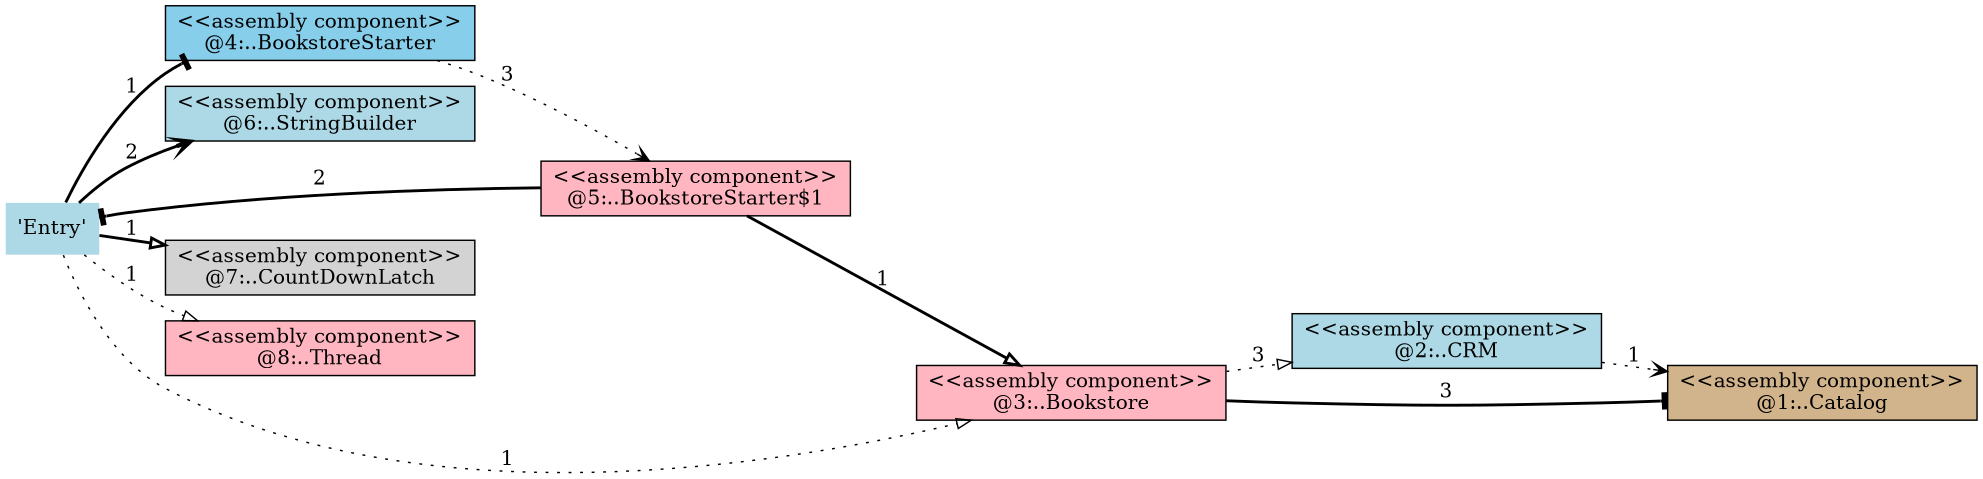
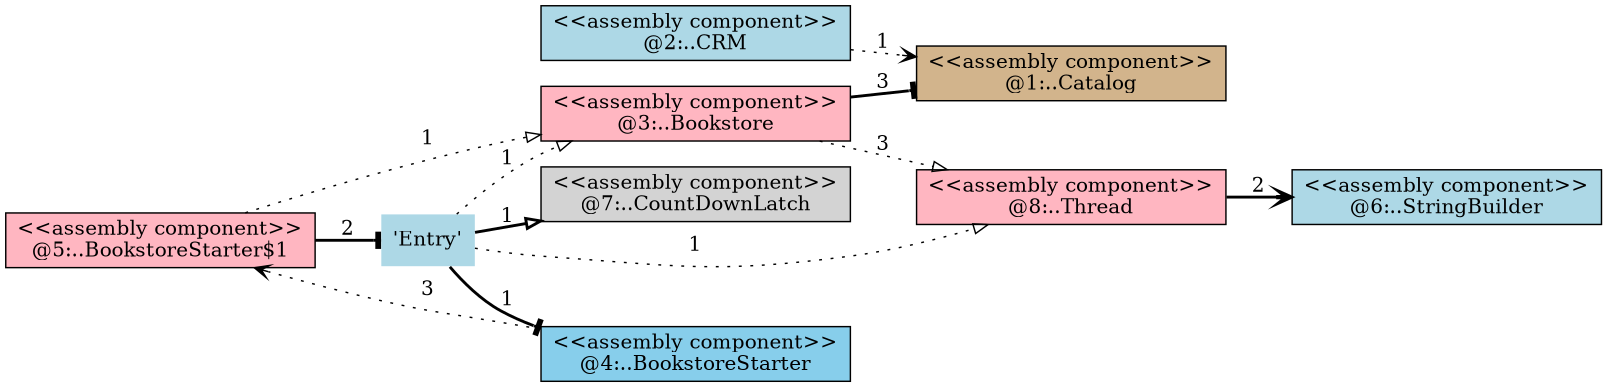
(125, 168) -> (1252, 197)
(877, 287) -> (385, 171)
(1252, 368) -> (876, 154)
